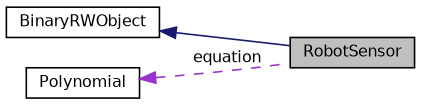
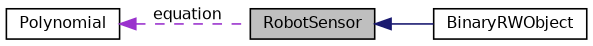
(233, 39) -> (412, 24)
